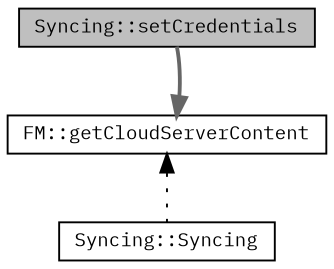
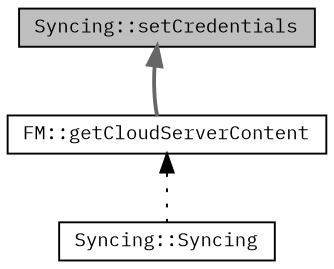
(180, 72) -> (154, 91)
